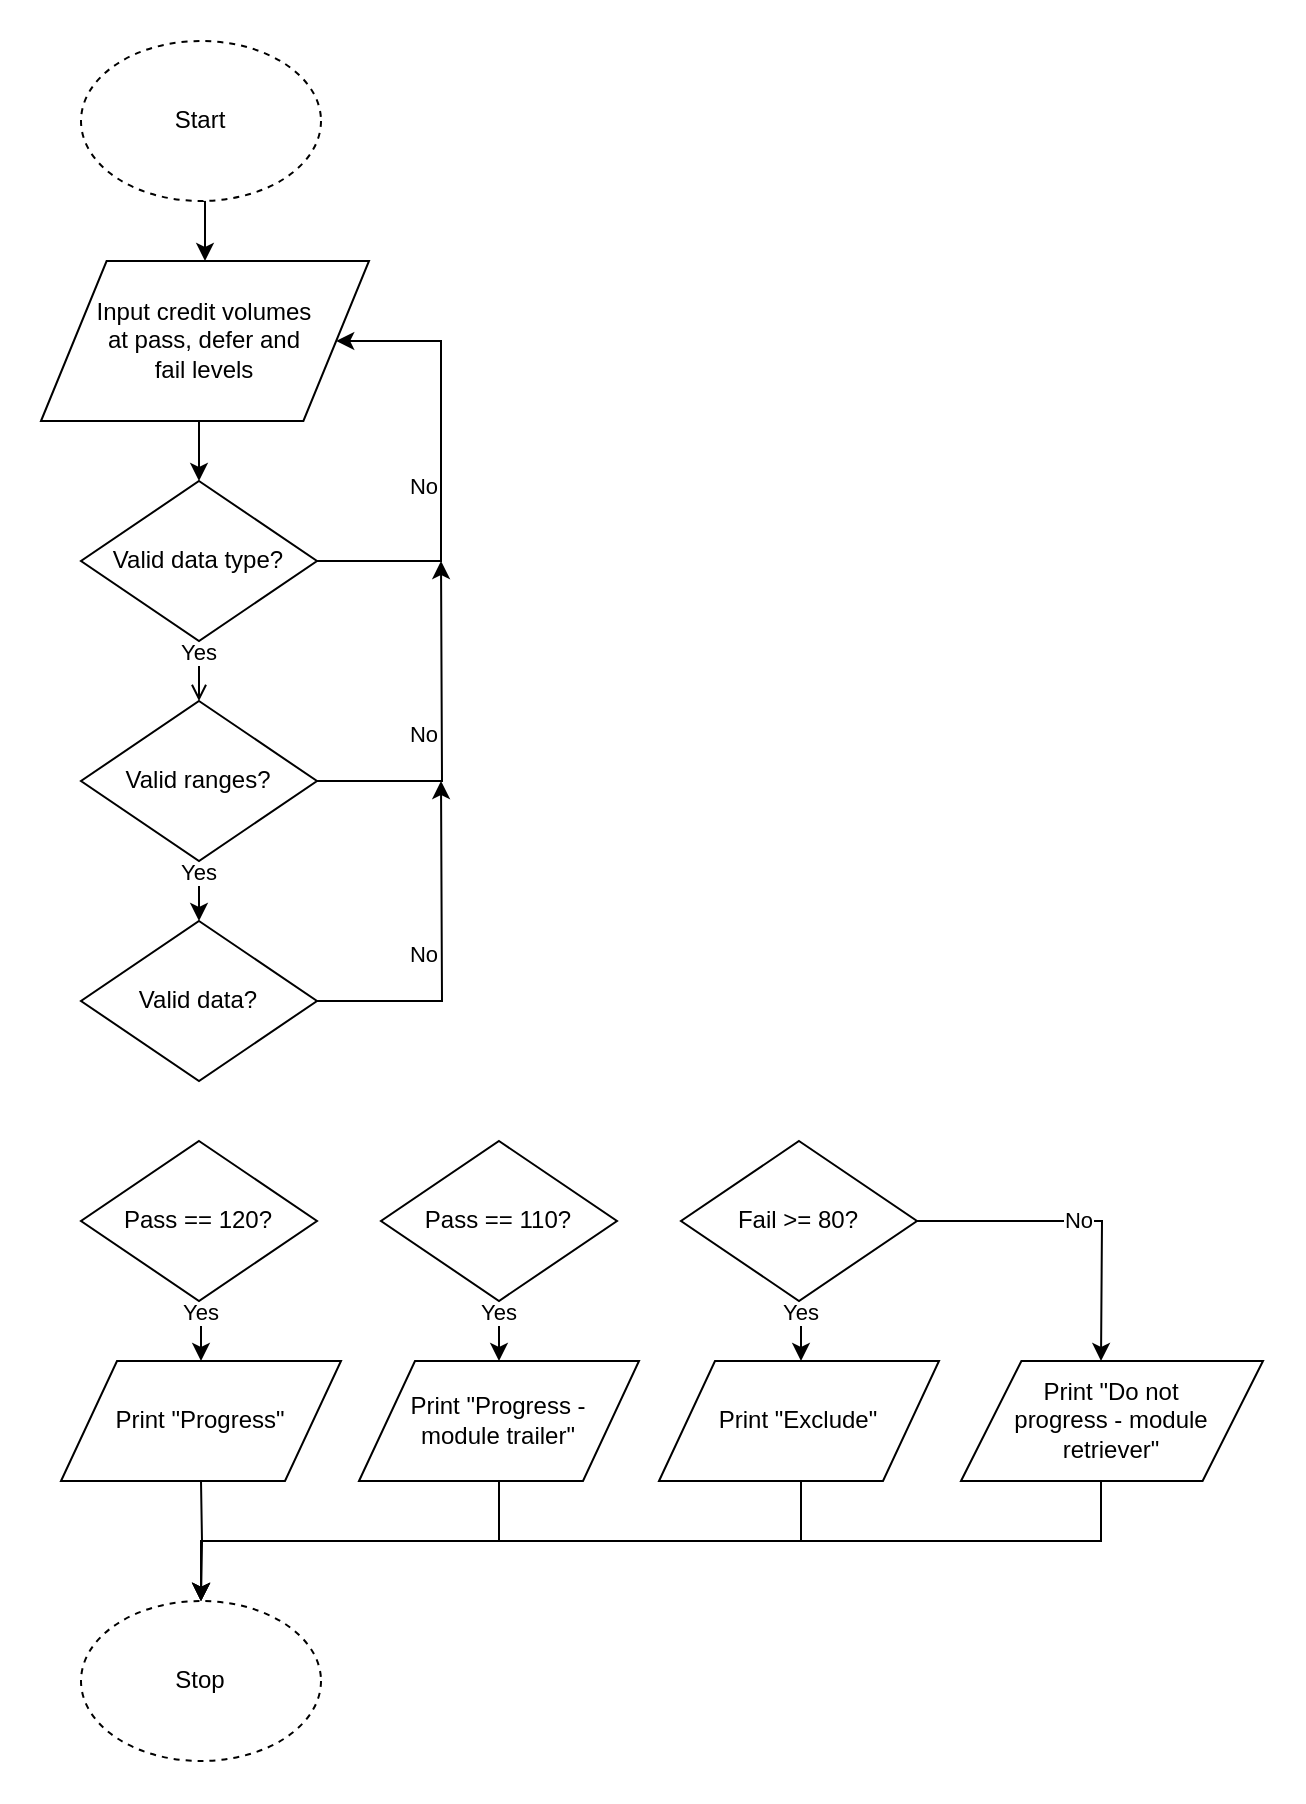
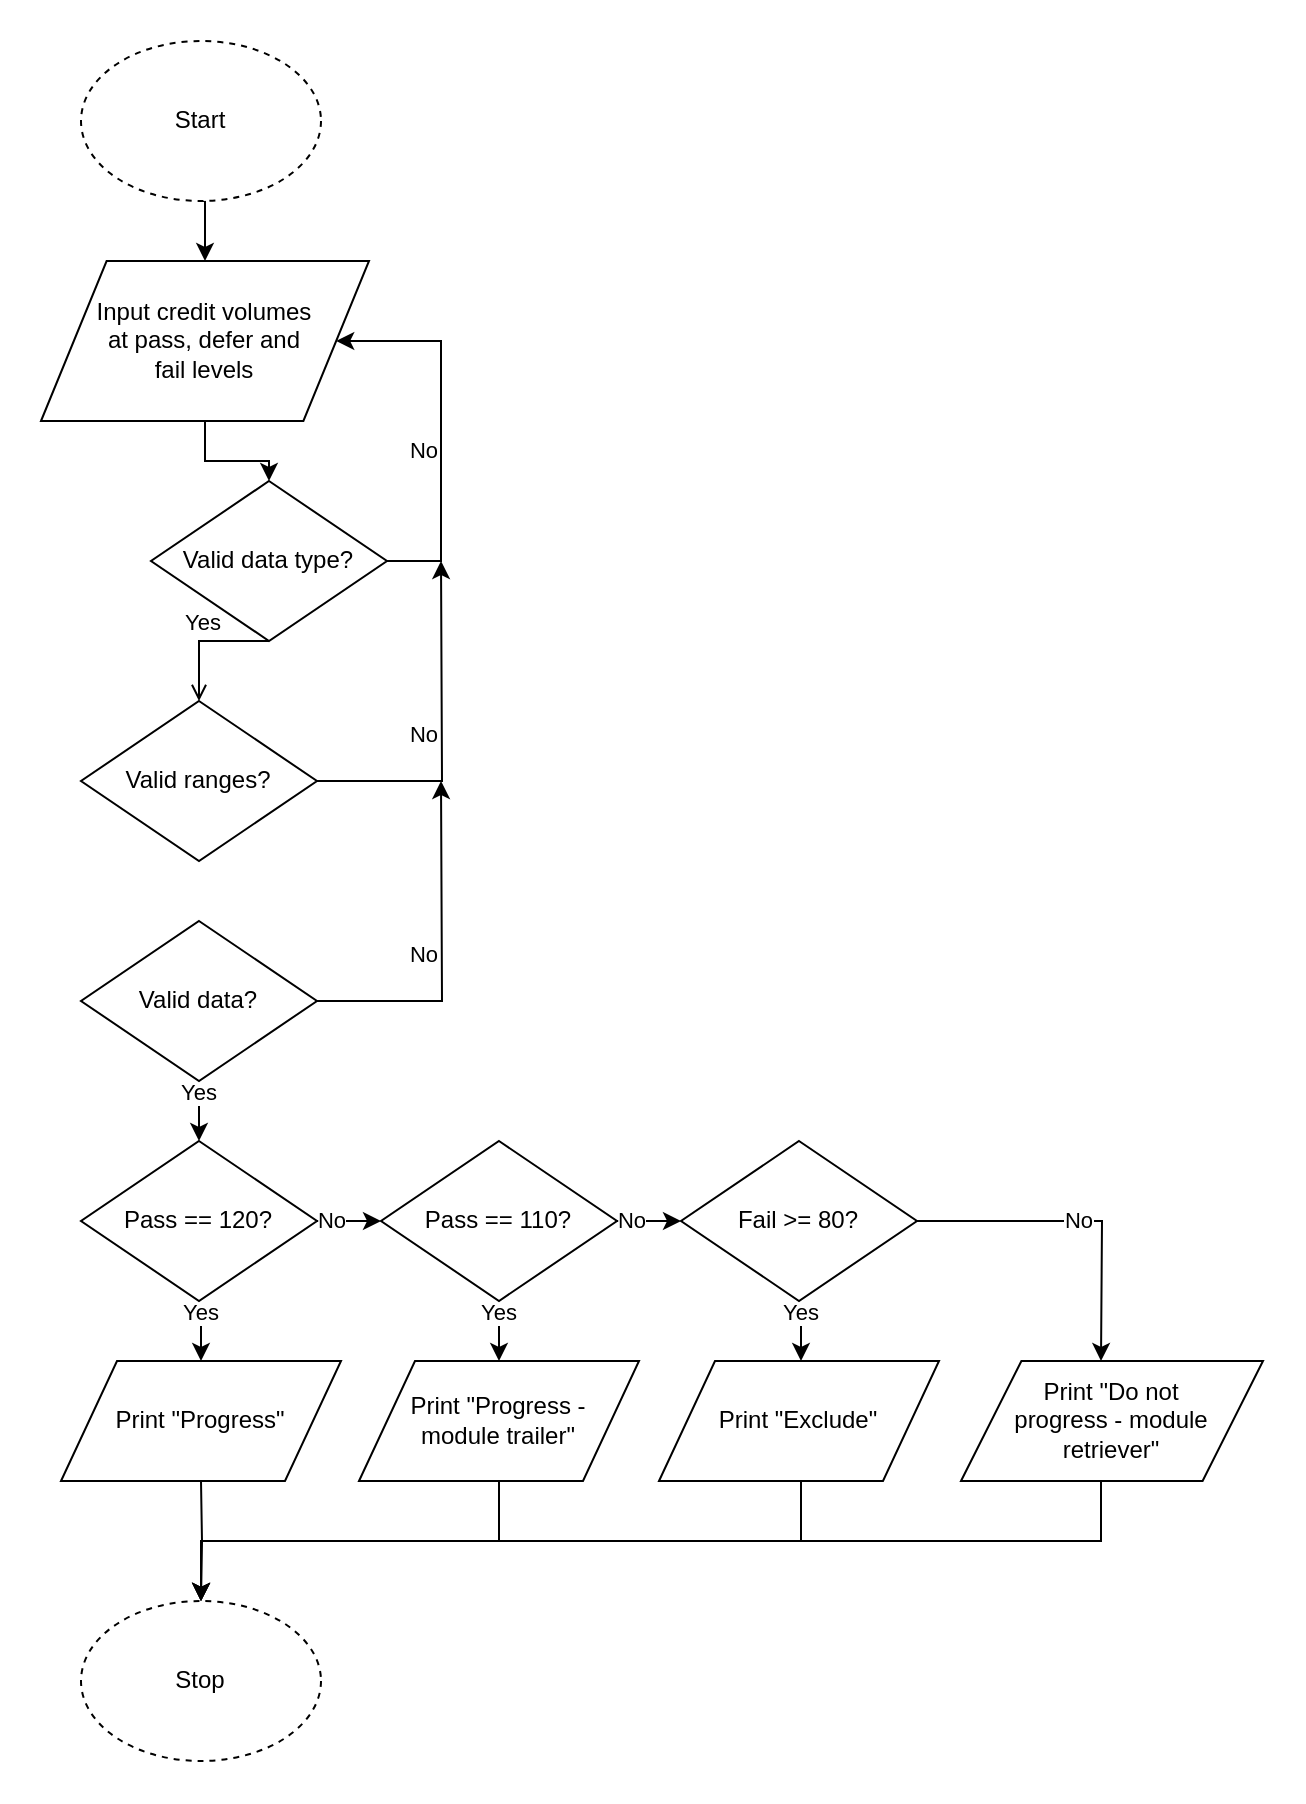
(199, 561) -> (269, 561)
(199, 887) -> none
none -> (199, 1107)
none -> (343, 1221)
none -> (643, 1221)
